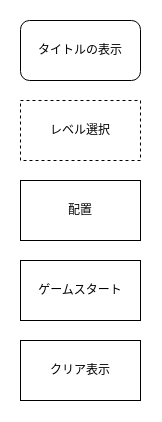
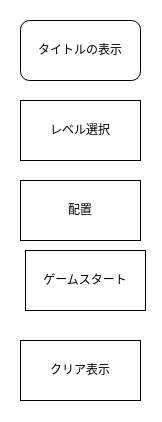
(81, 131) -> (81, 131)
(81, 291) -> (86, 281)
